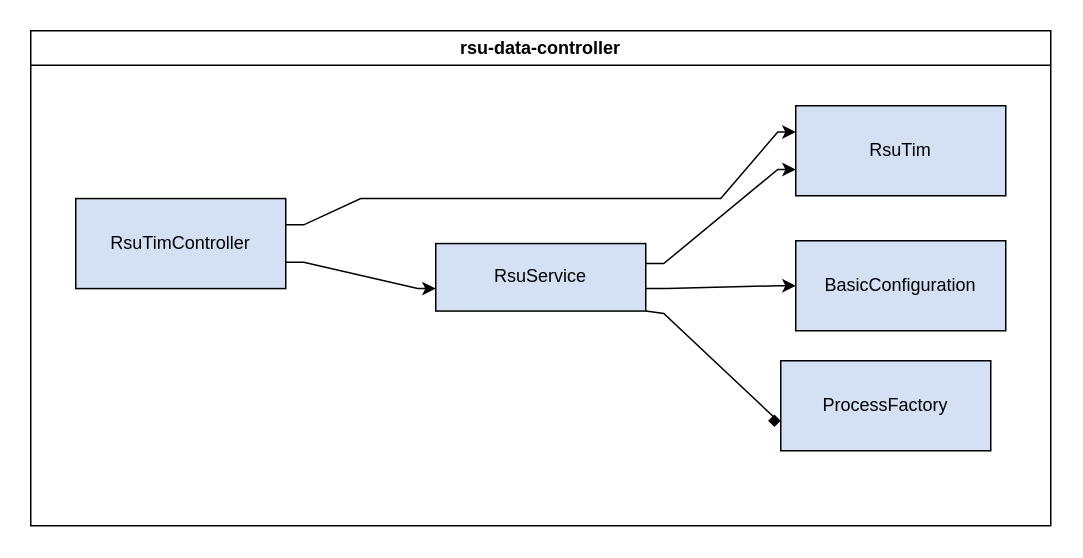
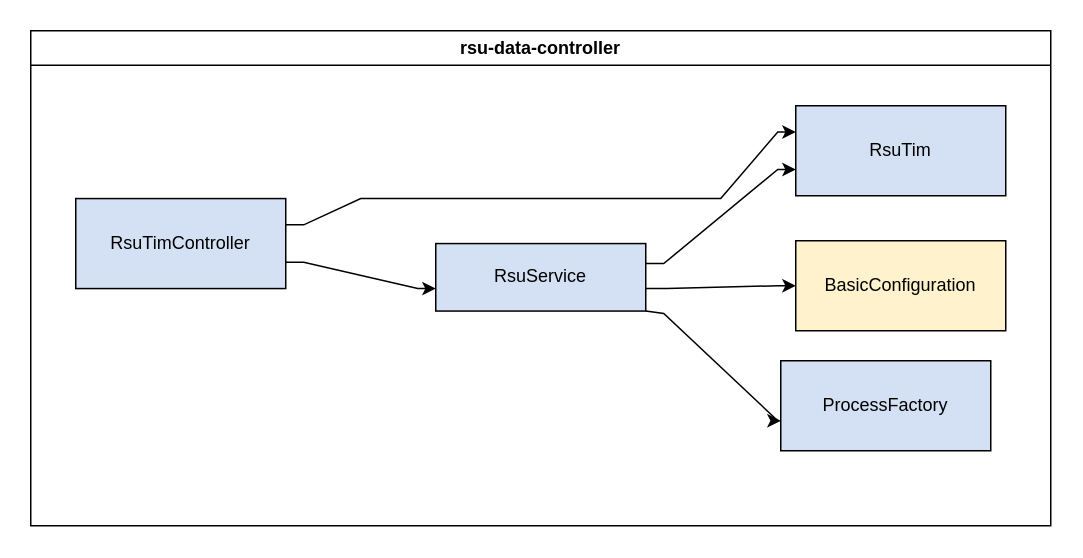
(901, 286) -> (901, 286)
(776, 419) -> (775, 418)
